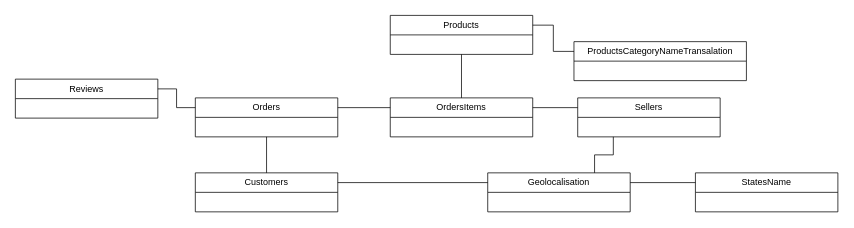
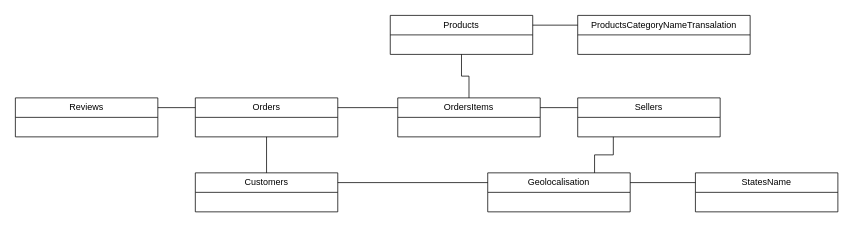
(660, 61) -> (664, 35)
(87, 99) -> (87, 117)
(462, 117) -> (469, 117)
